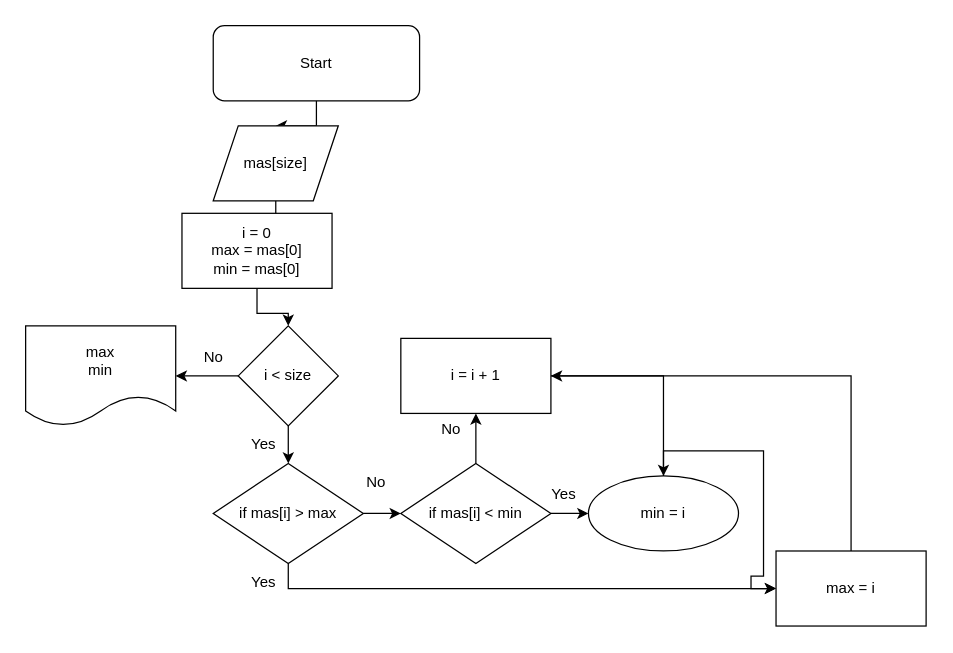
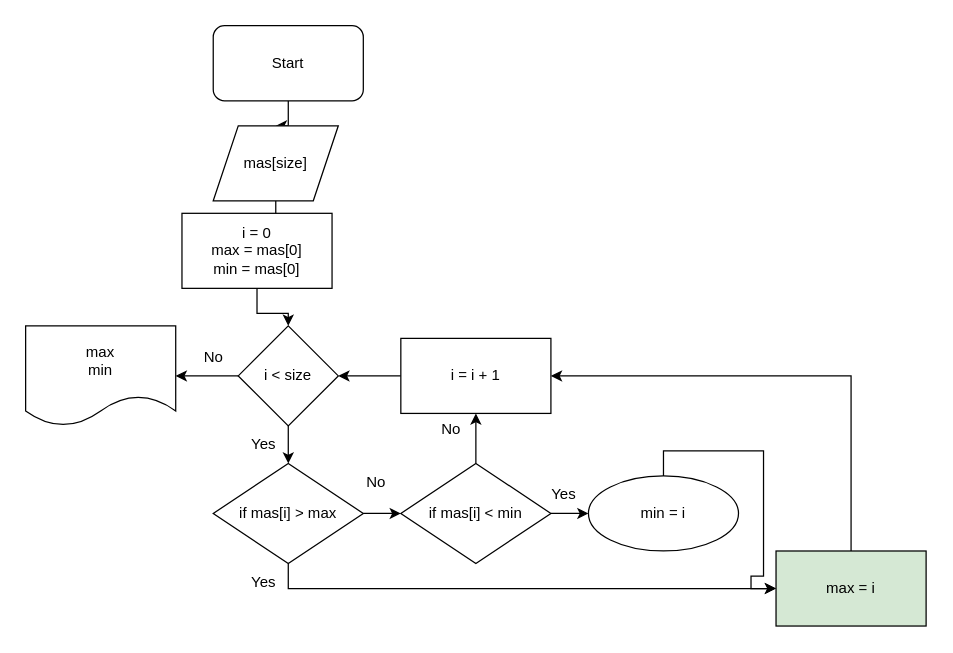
(316, 63) -> (288, 63)
(663, 412) -> (373, 376)
(851, 588) -> (851, 588)
